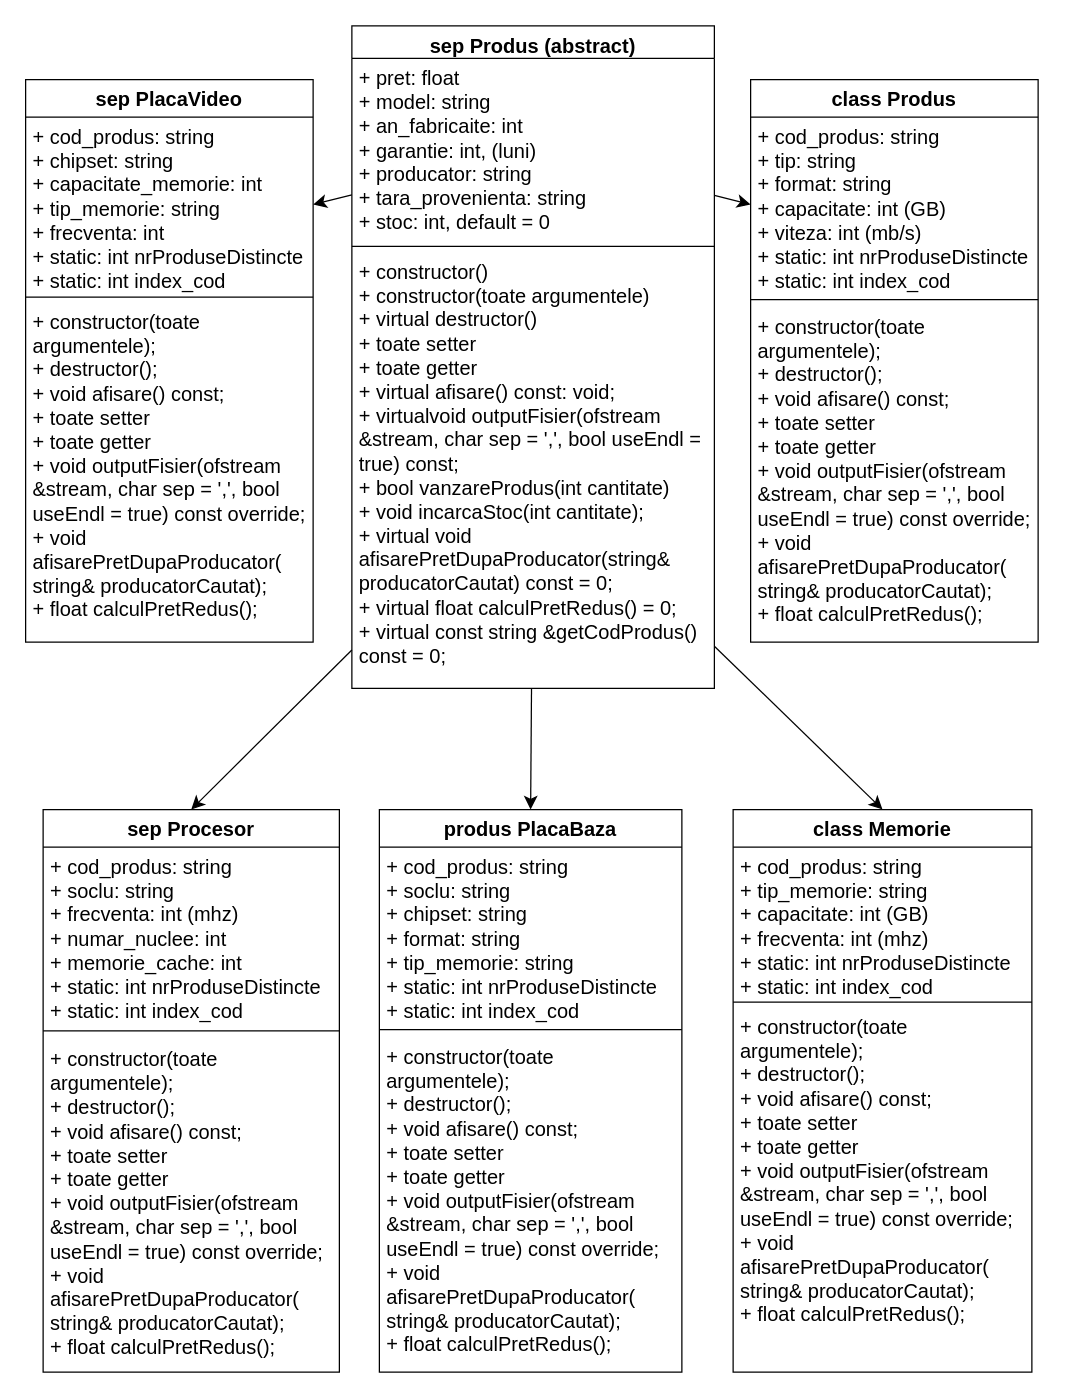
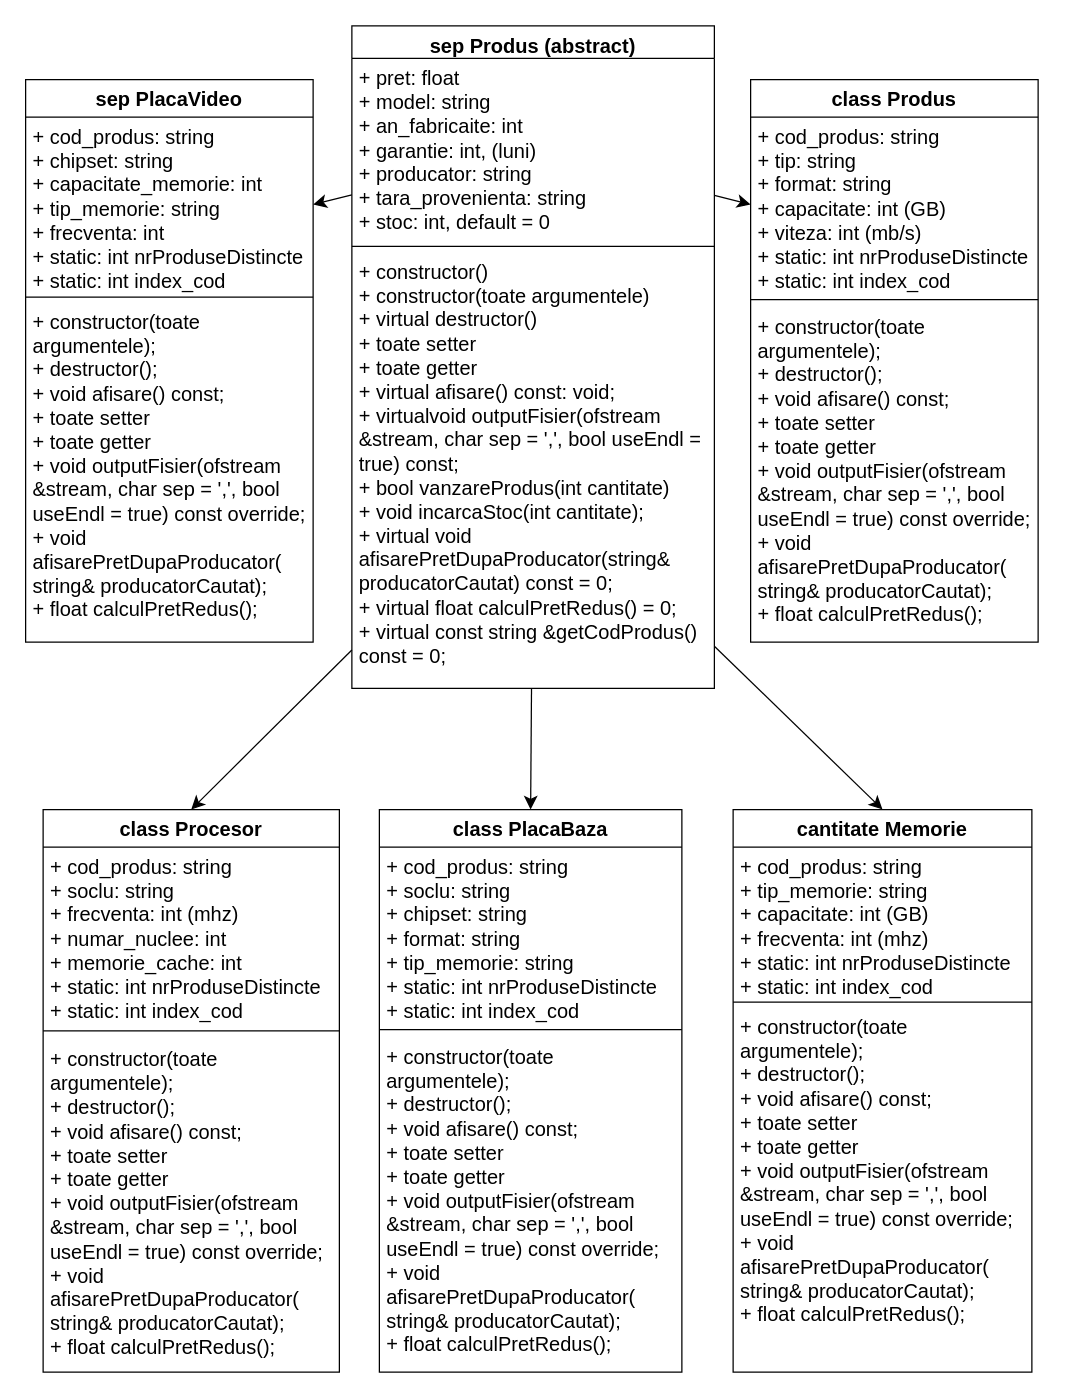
(191, 830) -> (191, 830)
(531, 830) -> (531, 830)
(883, 830) -> (883, 830)
